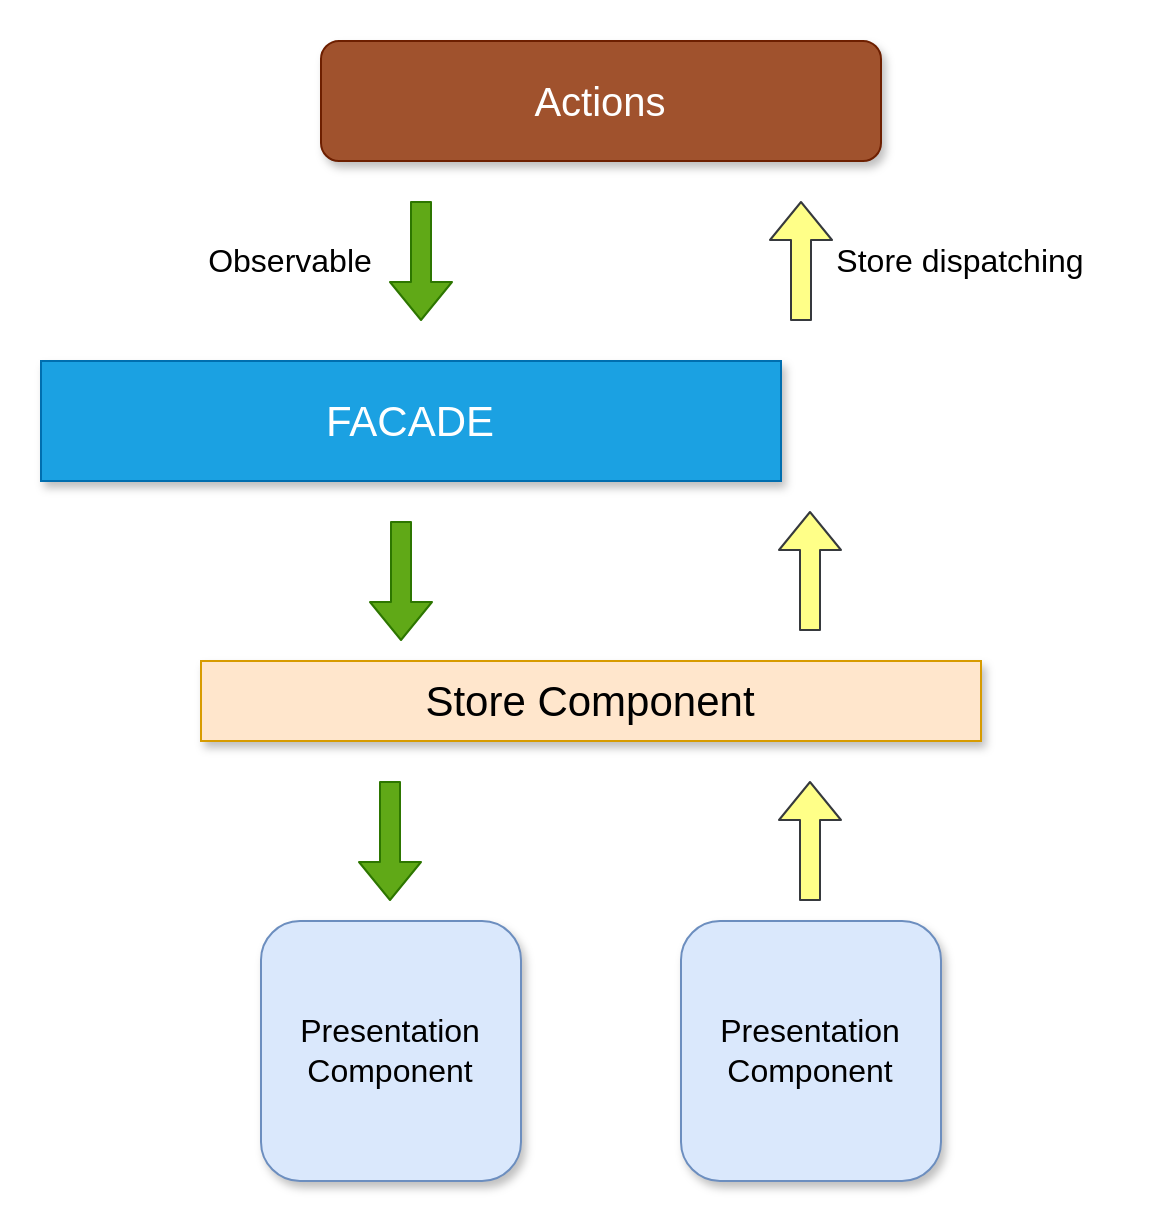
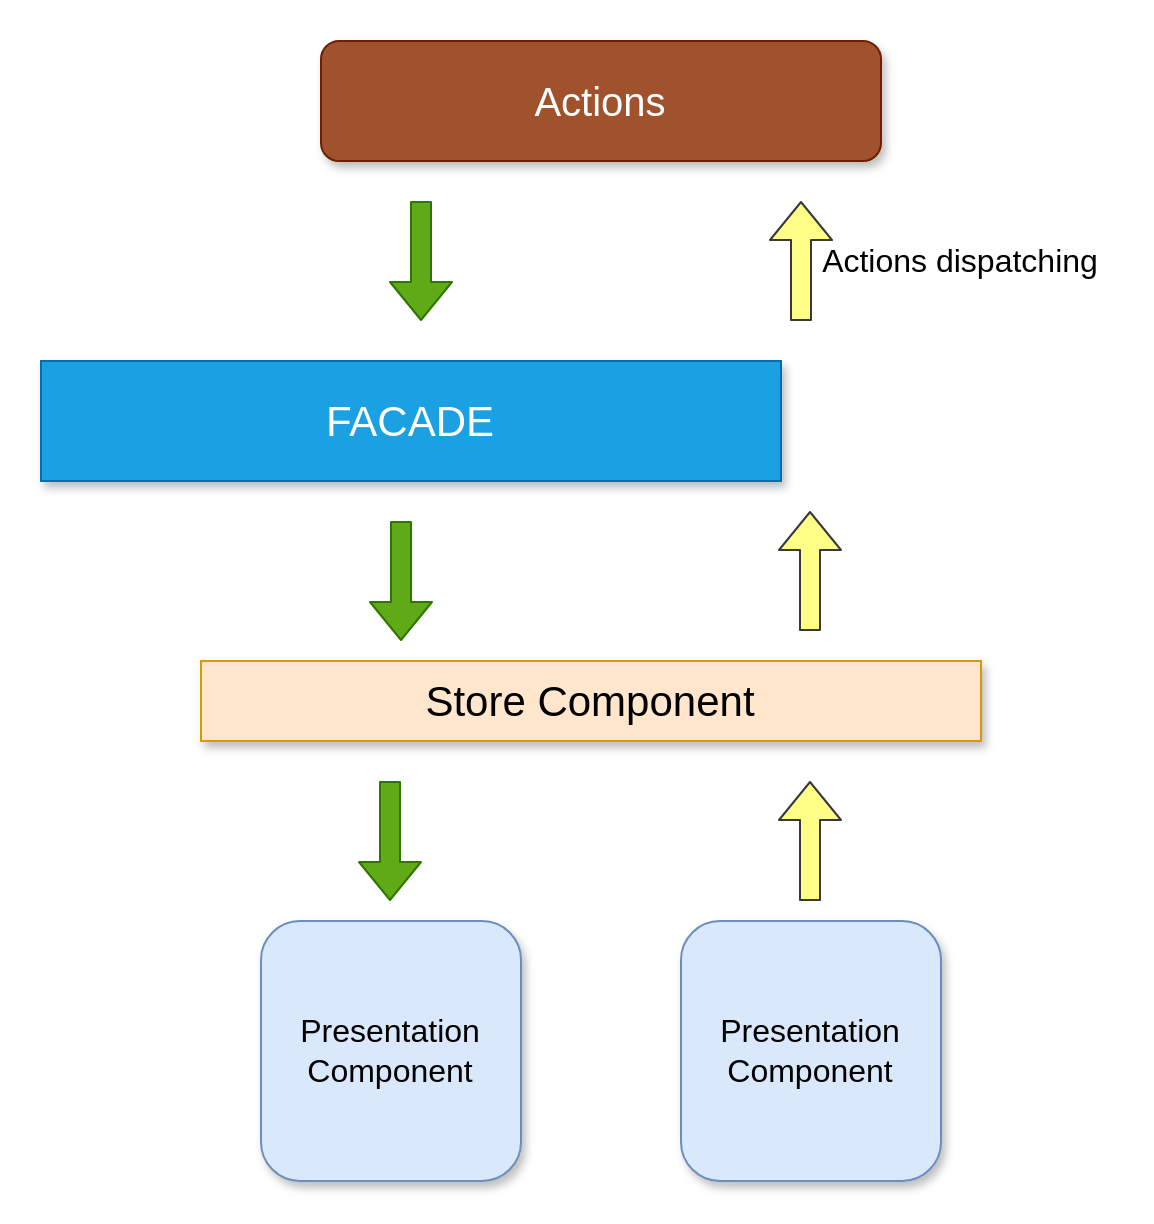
(291, 261) -> none
(961, 261) -> (961, 261)
